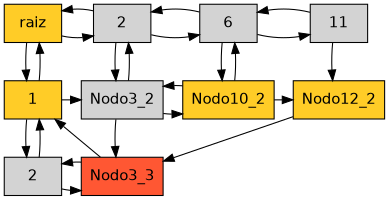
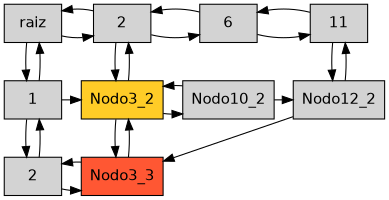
(33, 23) -> (33, 23)
(221, 56) -> none
(236, 67) -> none
none -> (346, 67)
(33, 100) -> (33, 100)
(122, 100) -> (122, 100)
(228, 100) -> (228, 100)
(339, 100) -> (339, 100)
(82, 142) -> (129, 144)
